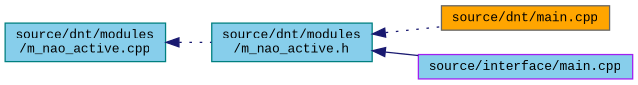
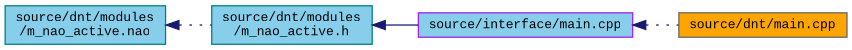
(413, 30) -> (662, 25)
(85, 42) -> (85, 25)
